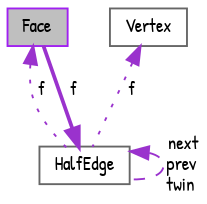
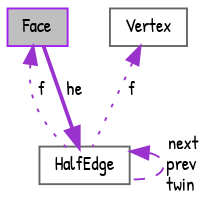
(72, 90) -> (72, 90)
